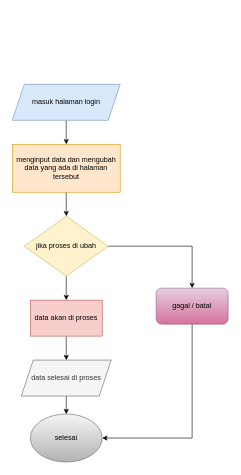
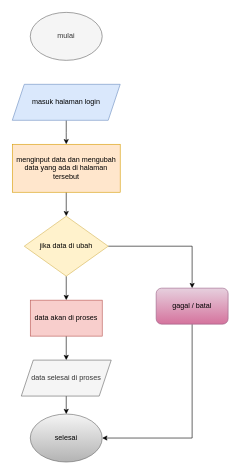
none -> (66, 36)
(66, 246) -> (66, 246)
